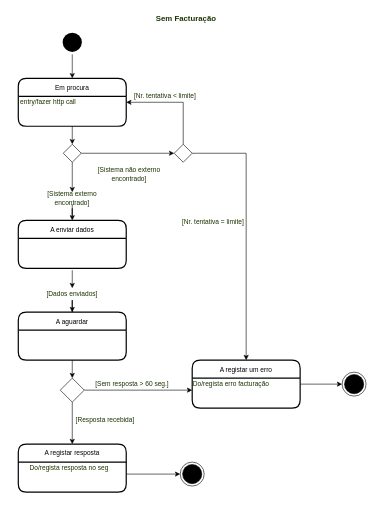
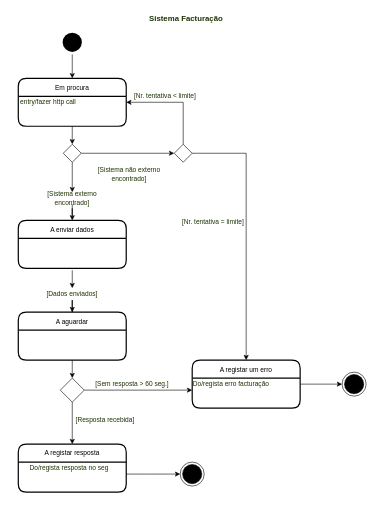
(186, 18) -> (186, 18)
